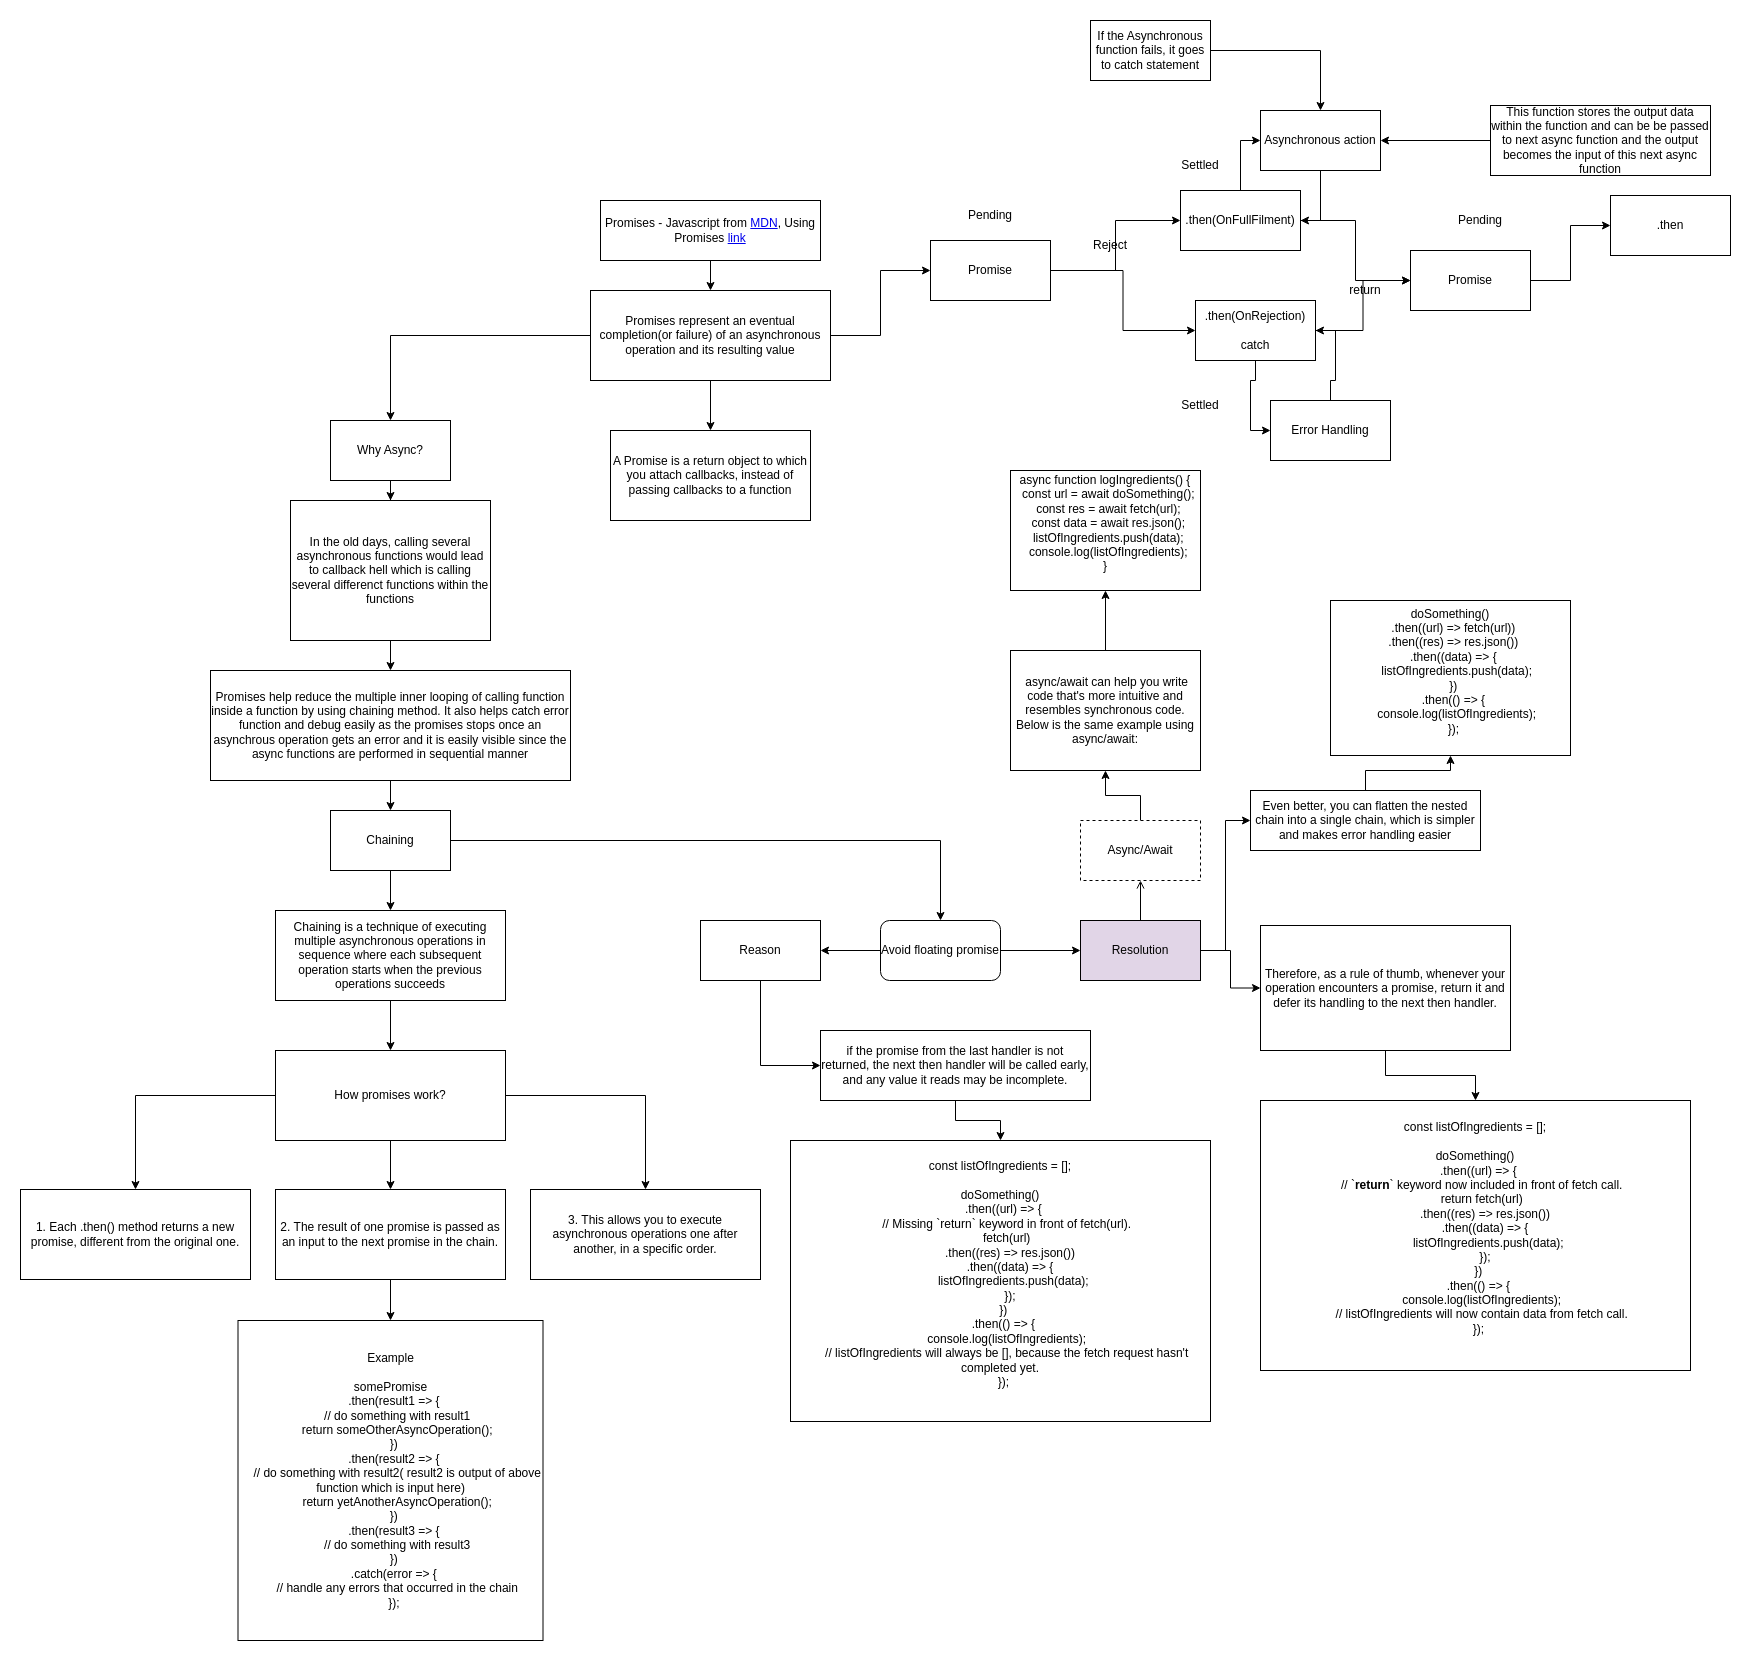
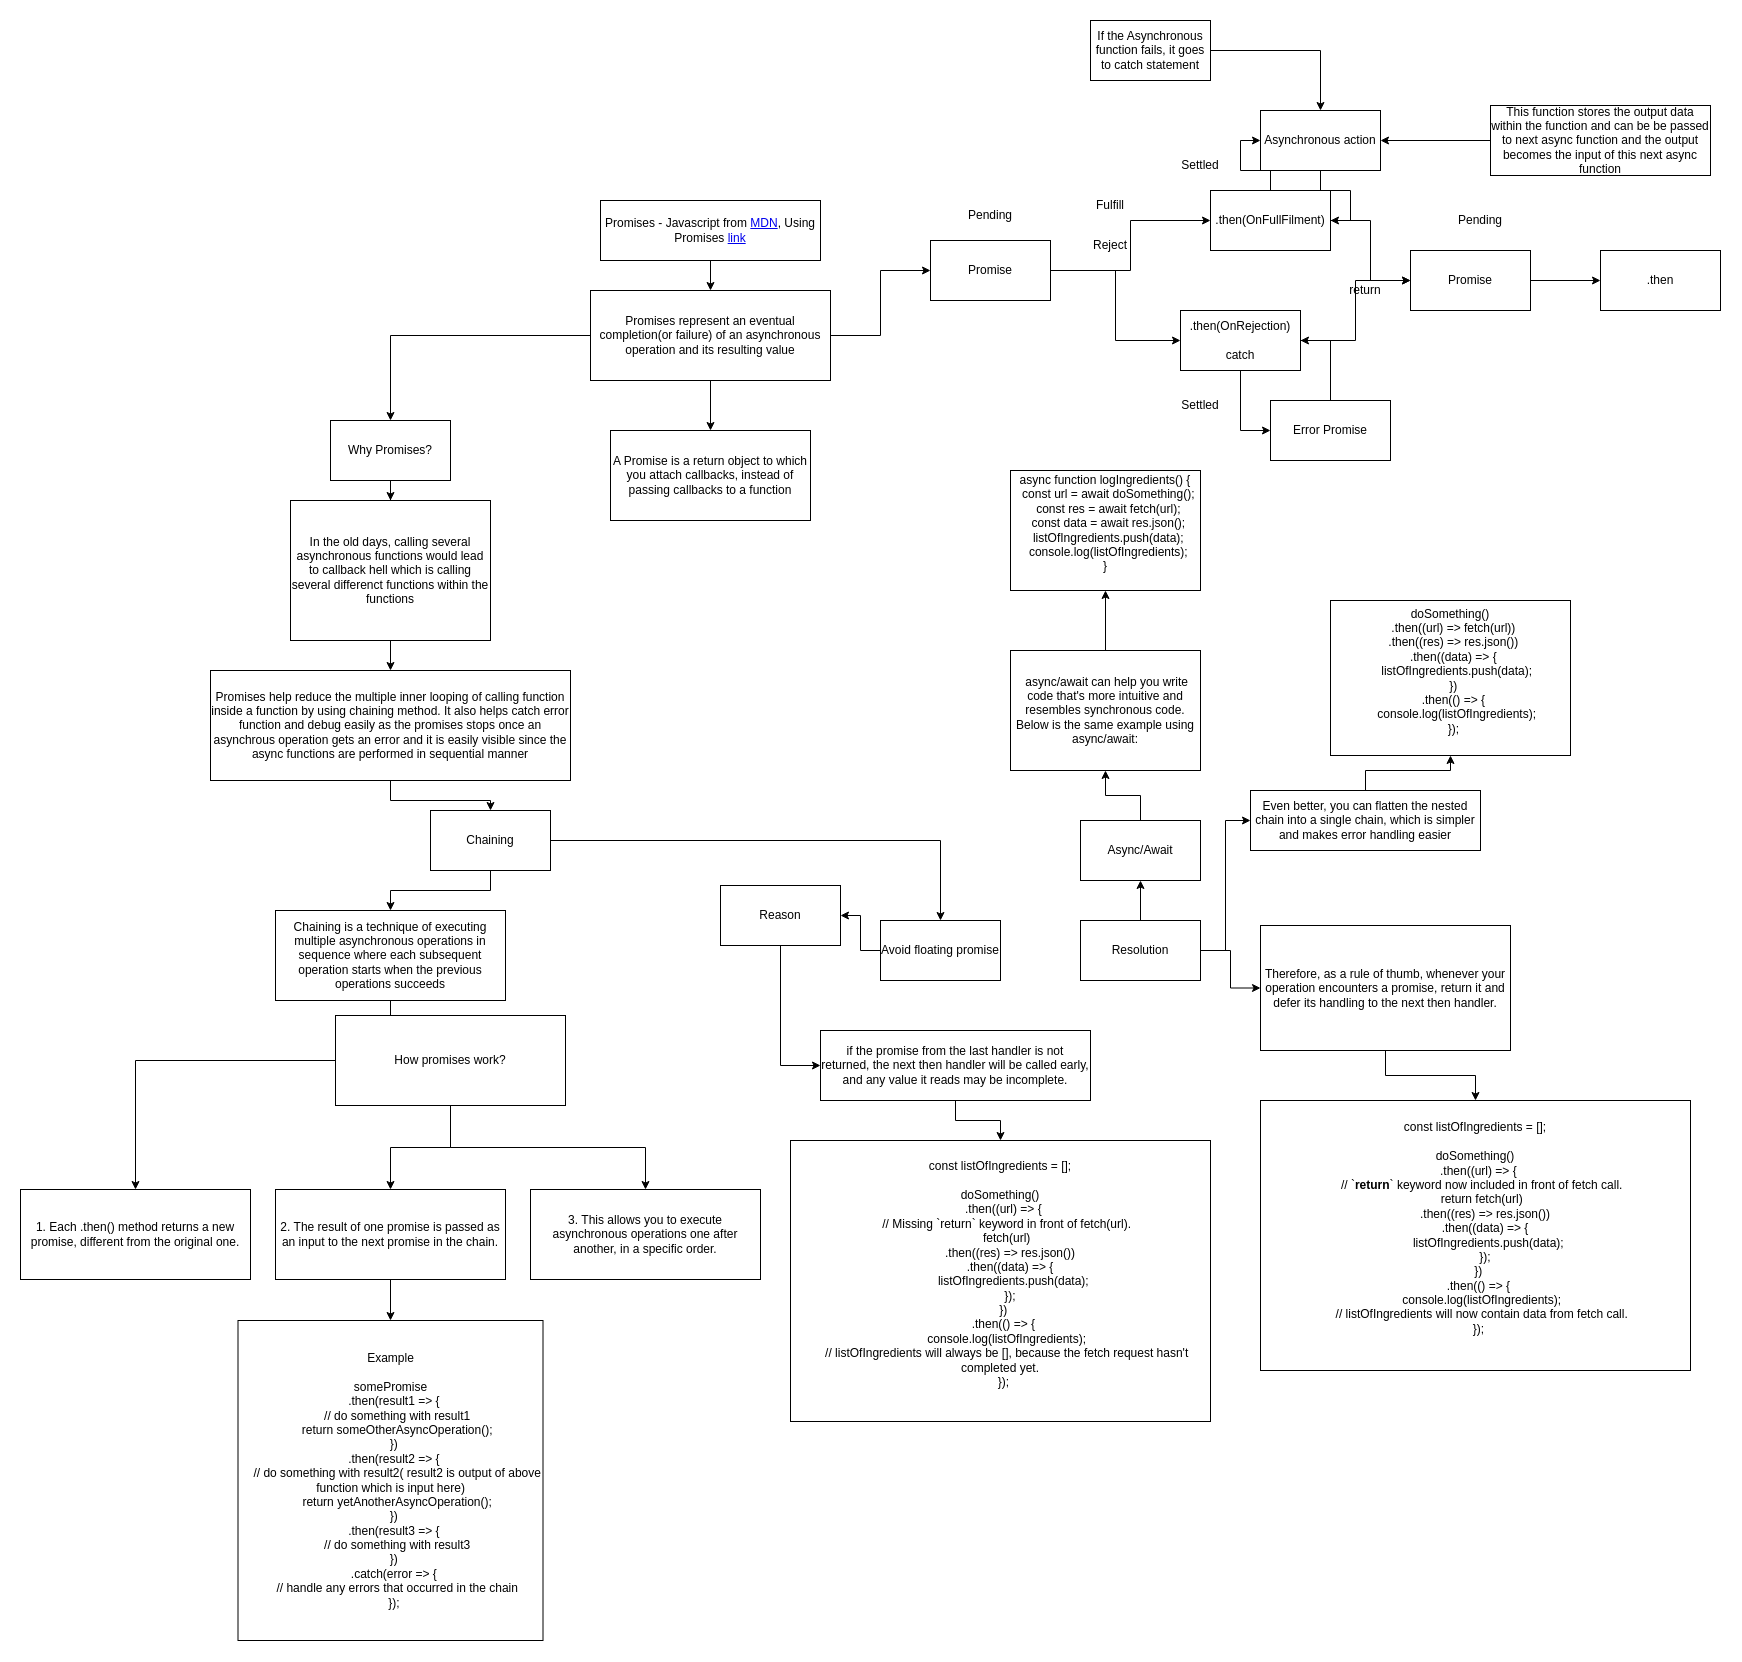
none -> (1111, 206)
(1241, 221) -> (1271, 221)
(1671, 226) -> (1661, 281)
(1256, 331) -> (1241, 341)
(1331, 431) -> (1331, 431)
(391, 451) -> (391, 451)
(391, 841) -> (491, 841)
(1141, 851) -> (1141, 851)
(1141, 886) -> (1141, 888)
(761, 951) -> (781, 916)
(941, 951) -> (941, 951)
(1037, 951) -> none
(1141, 951) -> (1141, 951)
(391, 1096) -> (451, 1061)
